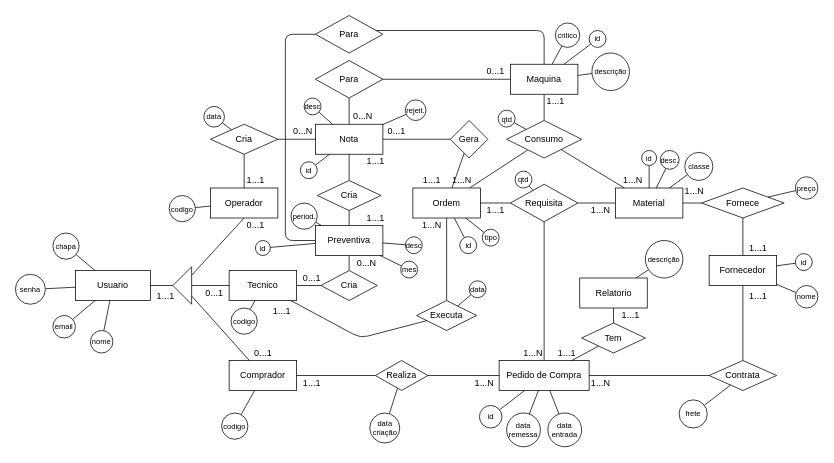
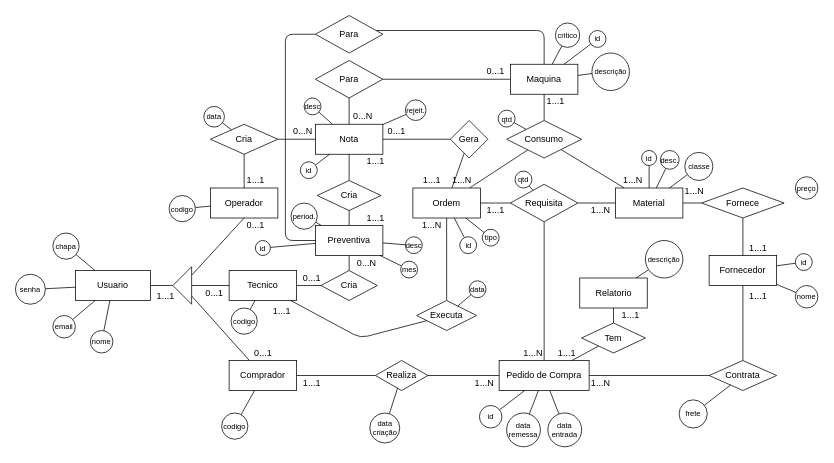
(782, 194) -> none
